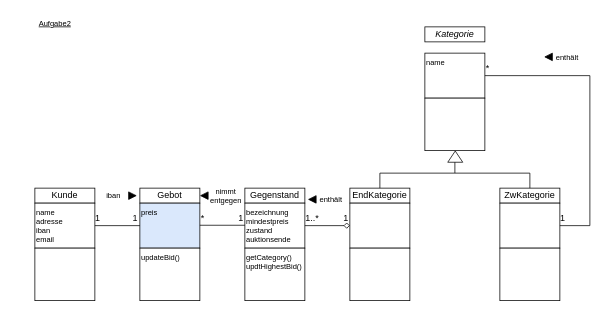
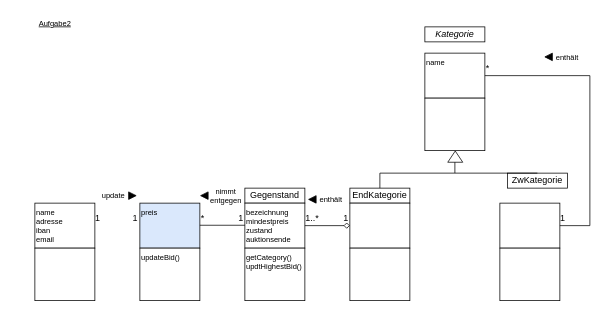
(65, 195) -> none
(114, 195) -> (114, 195)
(170, 195) -> none
(530, 195) -> (537, 180)
(117, 225) -> none
